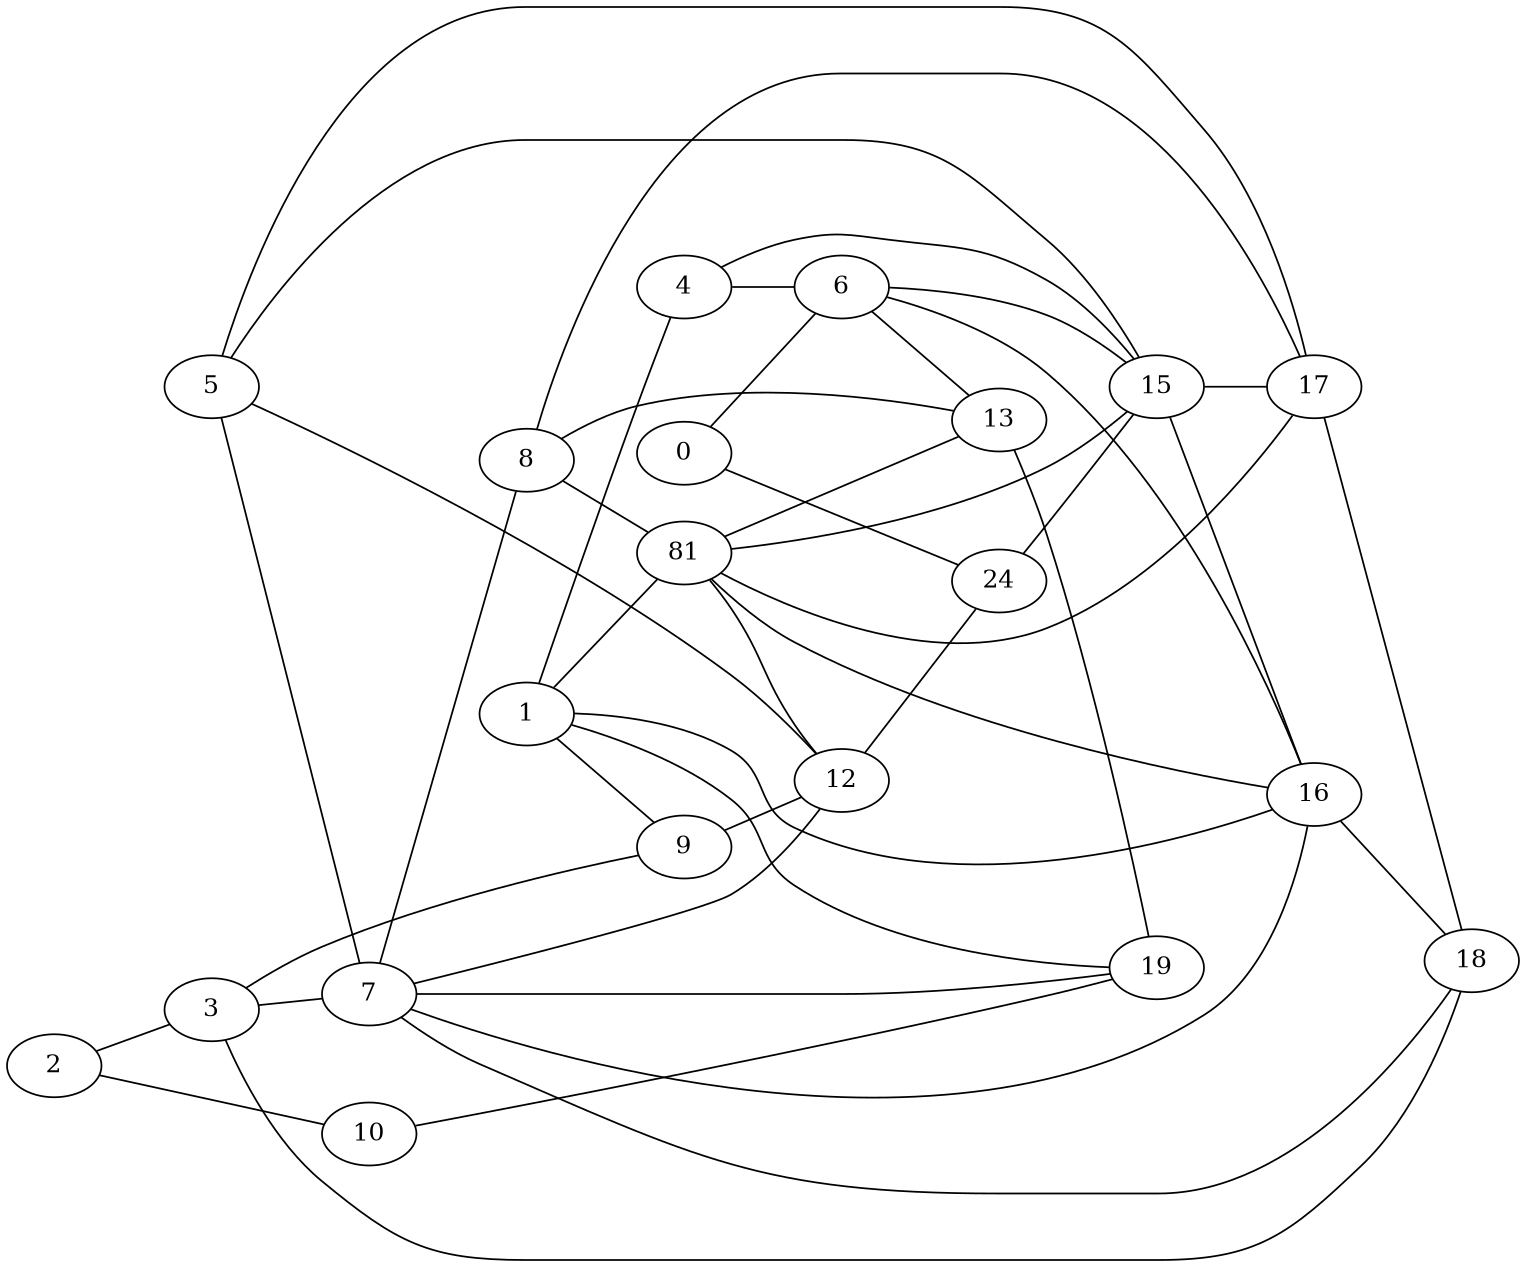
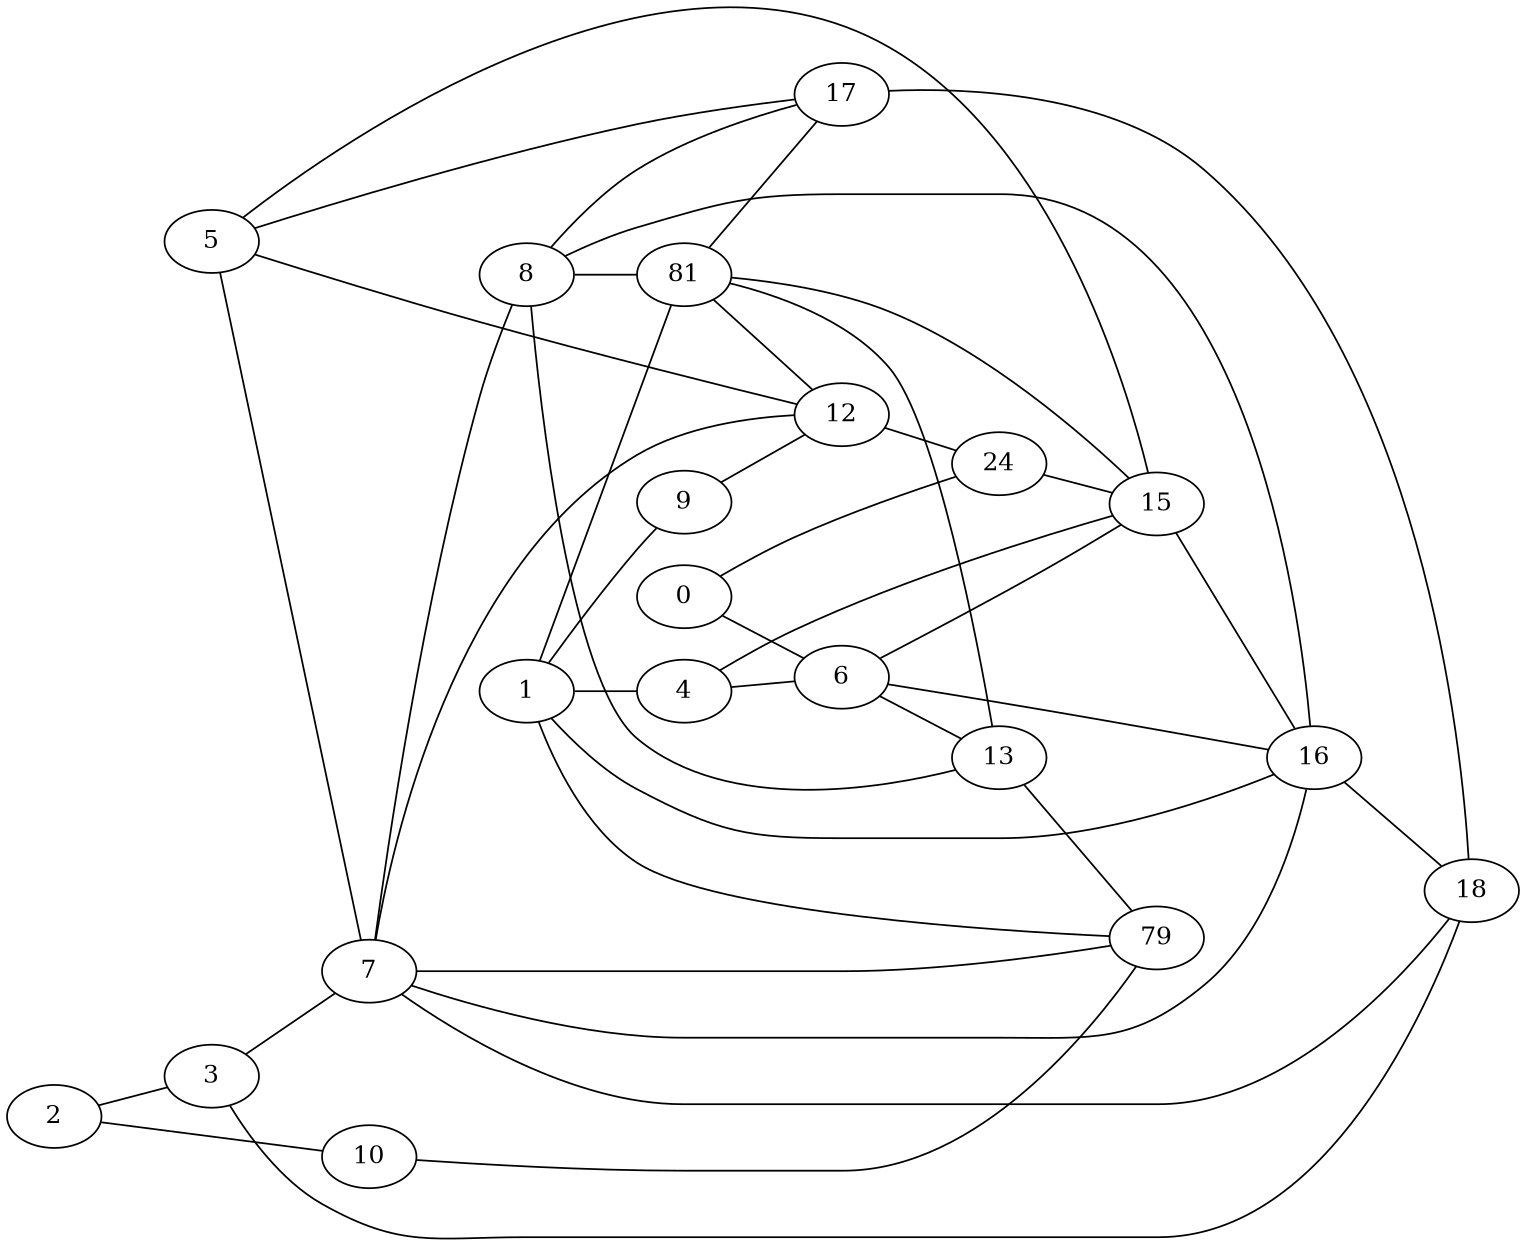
(1236, 387) -> none
(976, 717) -> (1105, 227)
(437, 906) -> none
(1157, 968) -> (1157, 938)
